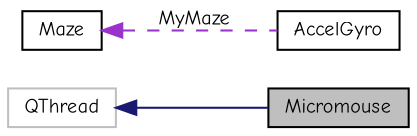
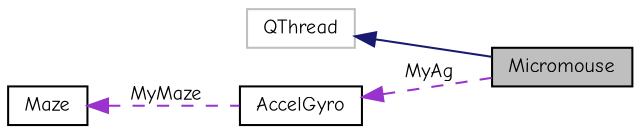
none -> (438, 86)
